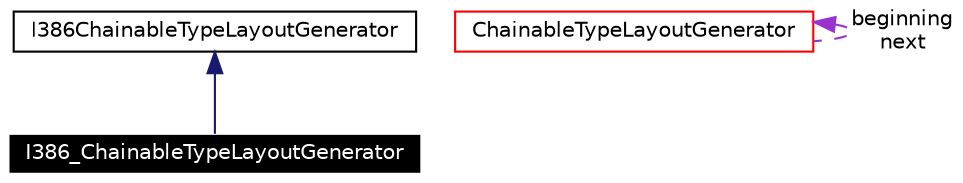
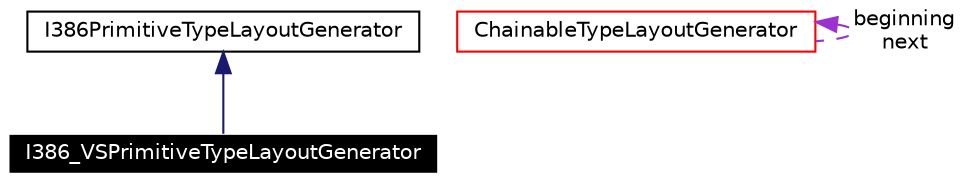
(215, 32) -> (223, 32)
(215, 154) -> (223, 154)
